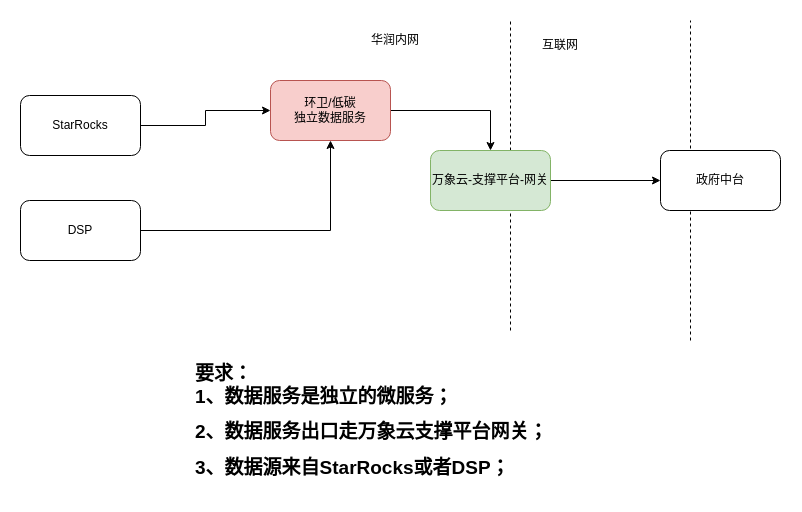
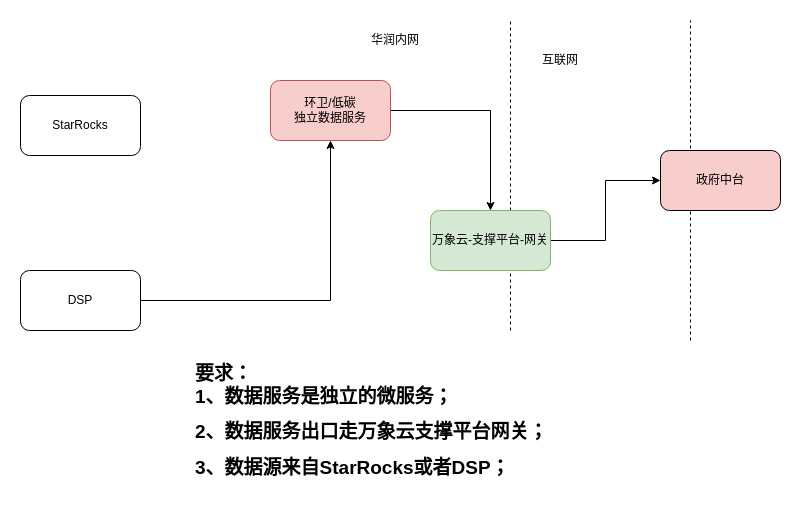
(561, 46) -> (561, 61)
(206, 122) -> none
(491, 181) -> (491, 241)
(721, 181) -> (721, 181)
(81, 231) -> (81, 301)
